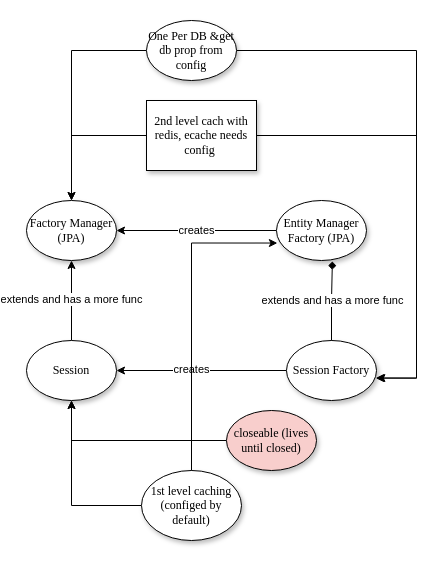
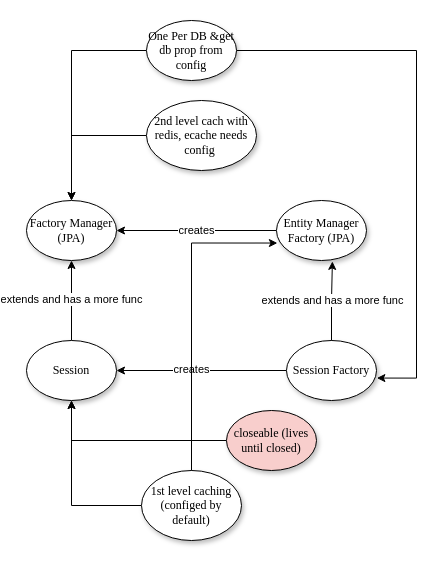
(202, 136) -> (202, 136)
(336, 136) -> none
(332, 270) -> (332, 269)
